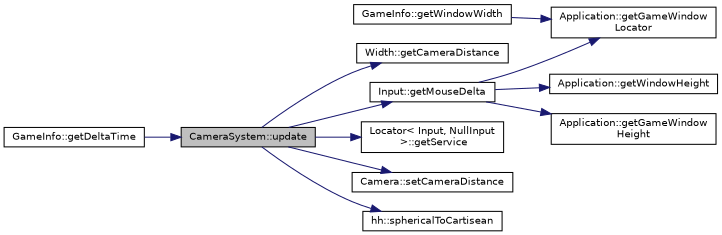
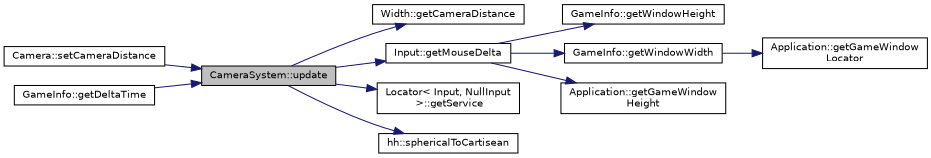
(535, 65) -> (532, 53)
(634, 84) -> (643, 14)
(335, 158) -> (178, 66)
